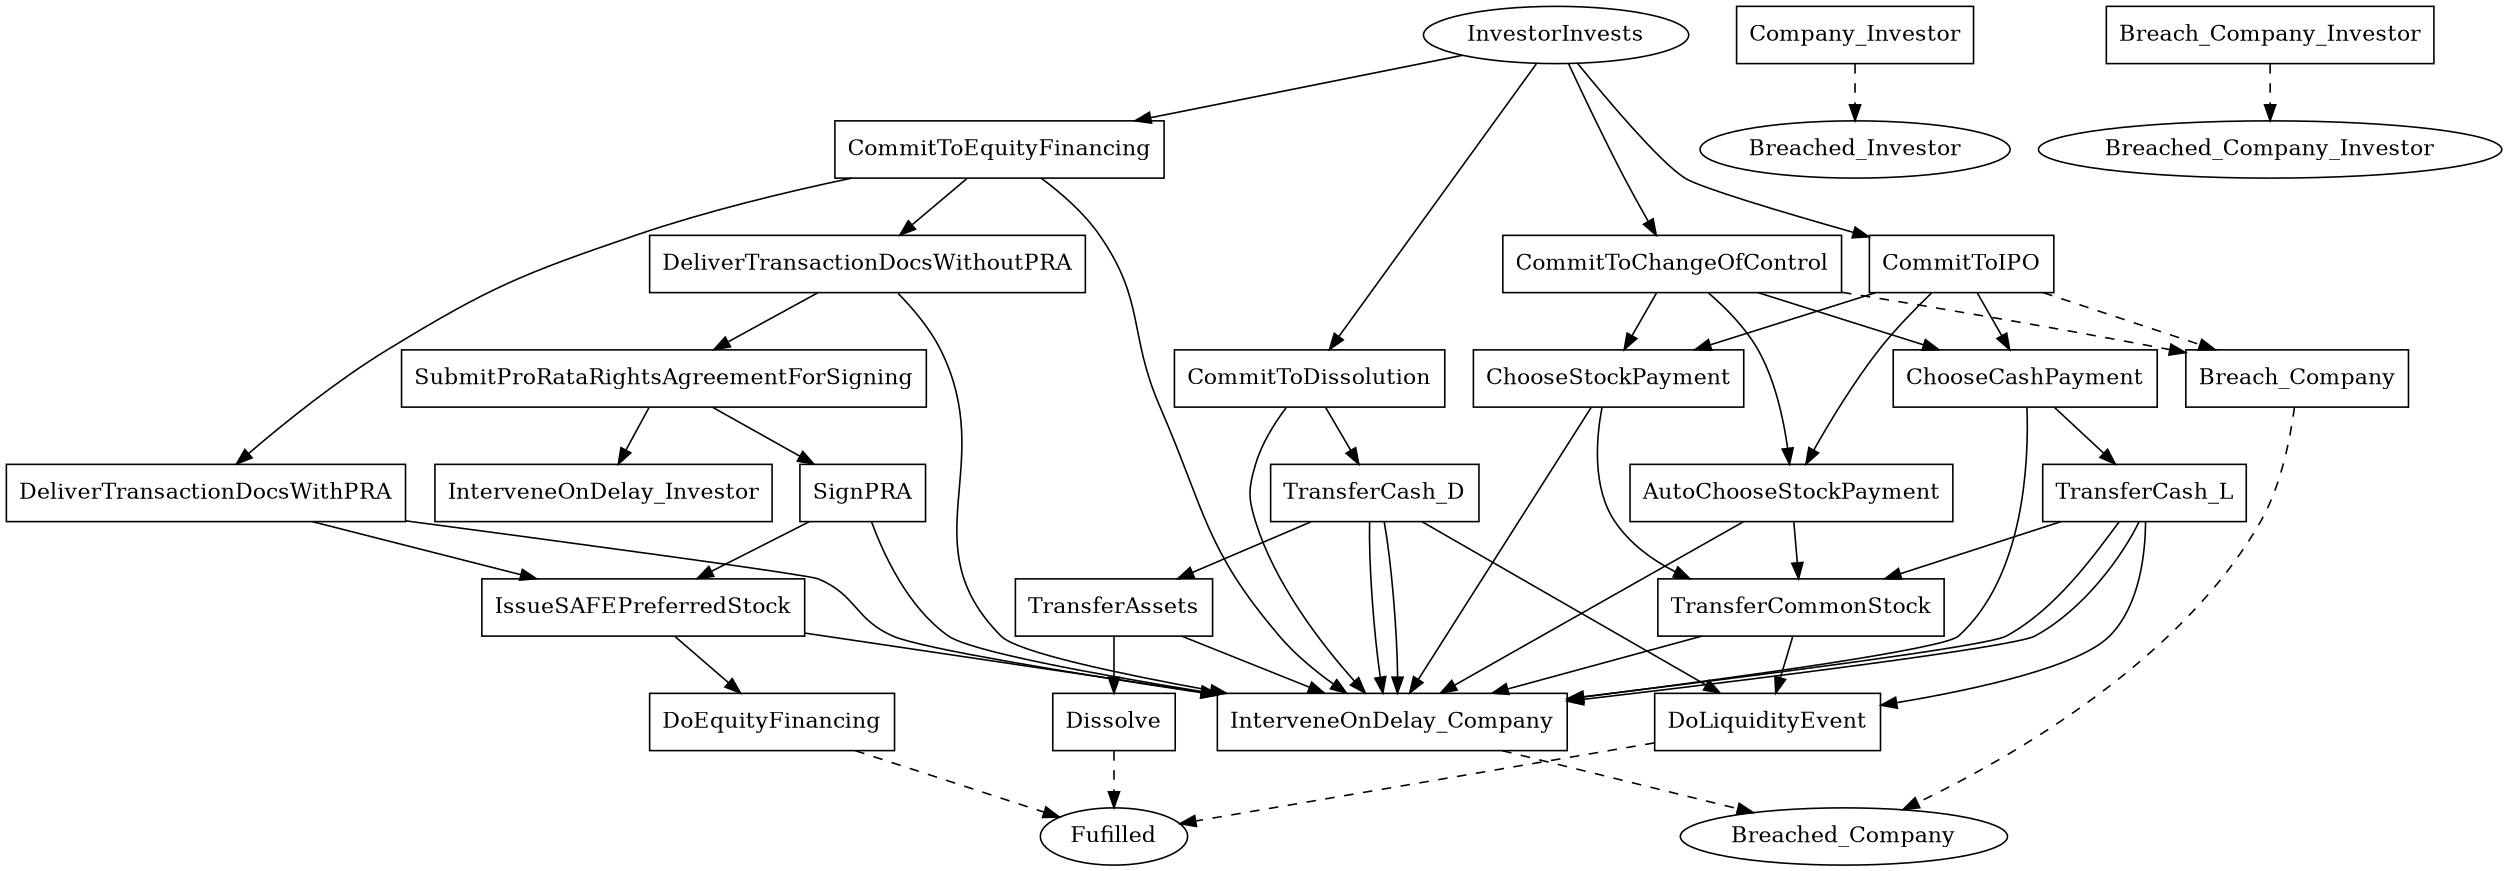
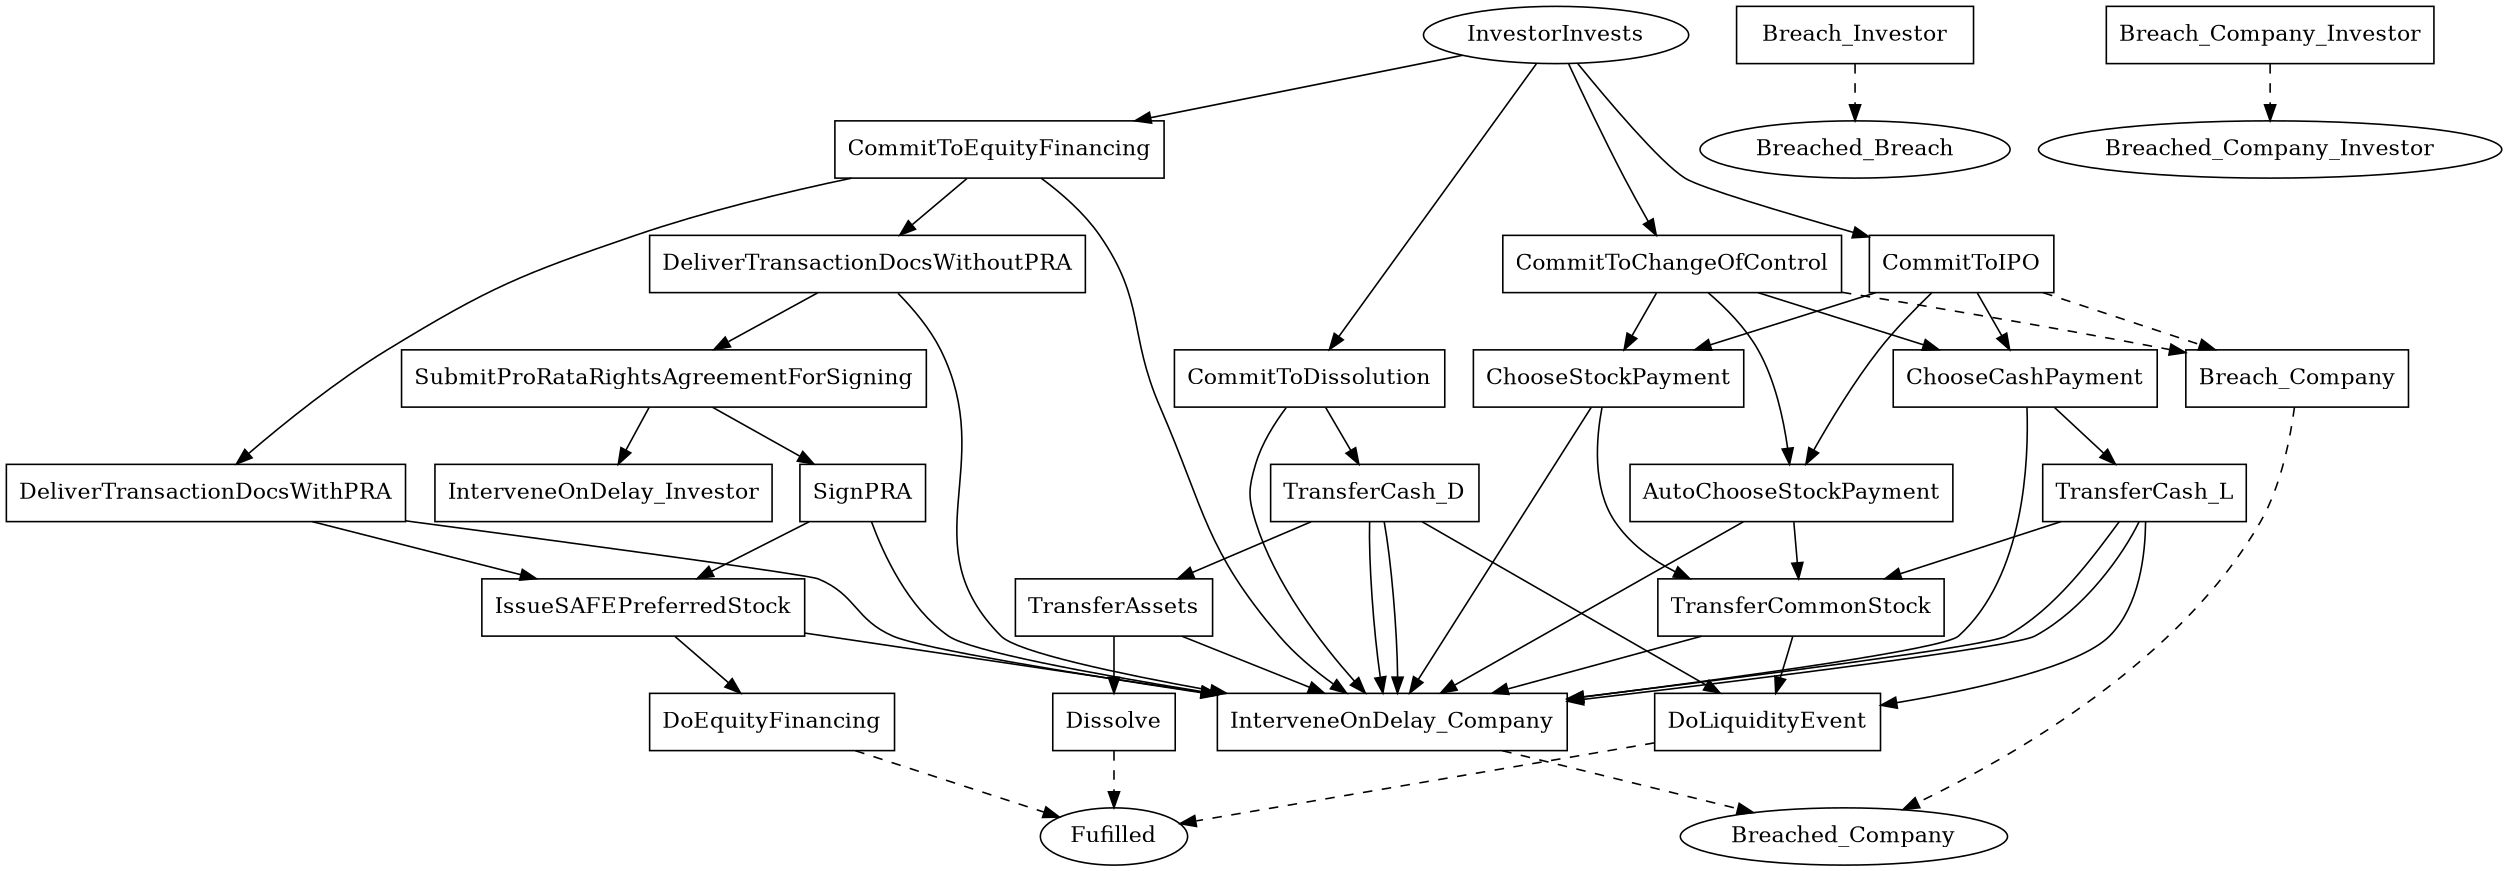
(1855, 35) -> (1855, 35)
(1855, 149) -> (1855, 149)
